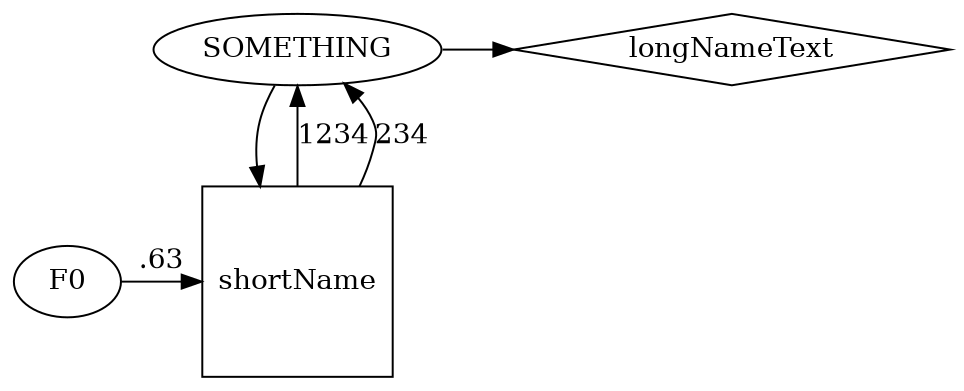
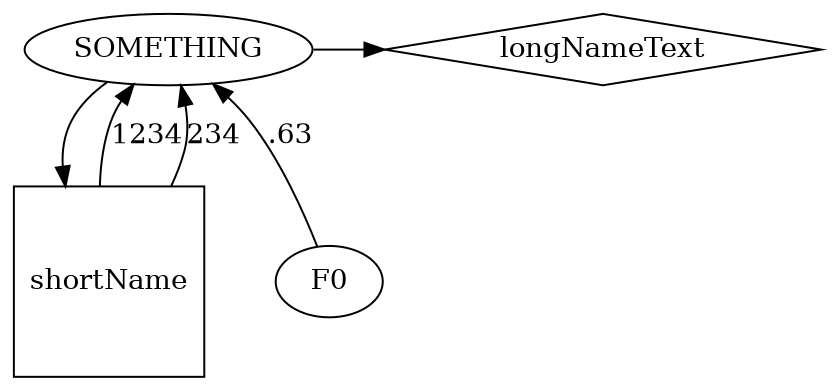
(151, 282) -> (280, 167)
